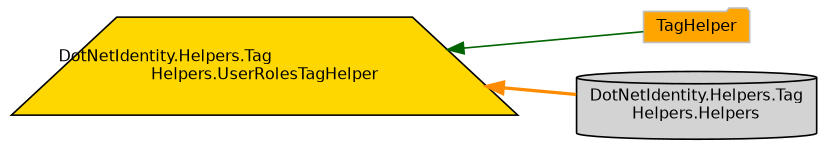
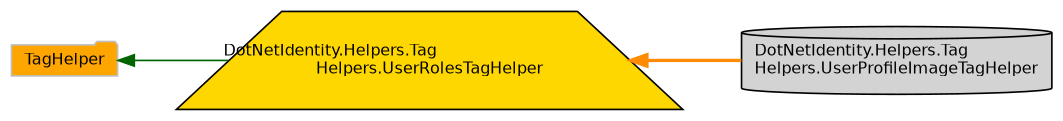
(554, 40) -> (182, 60)
(697, 105) -> (897, 60)
